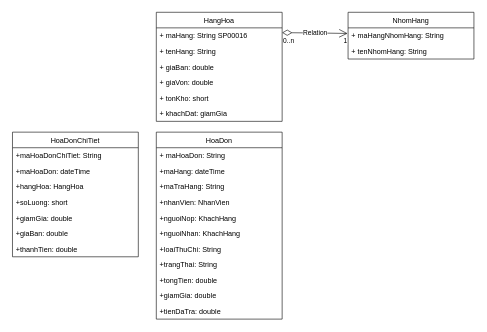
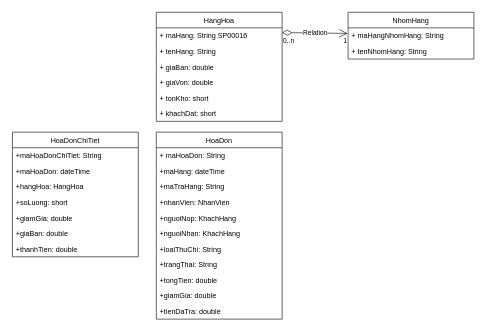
(193, 114) -> (191, 114)
